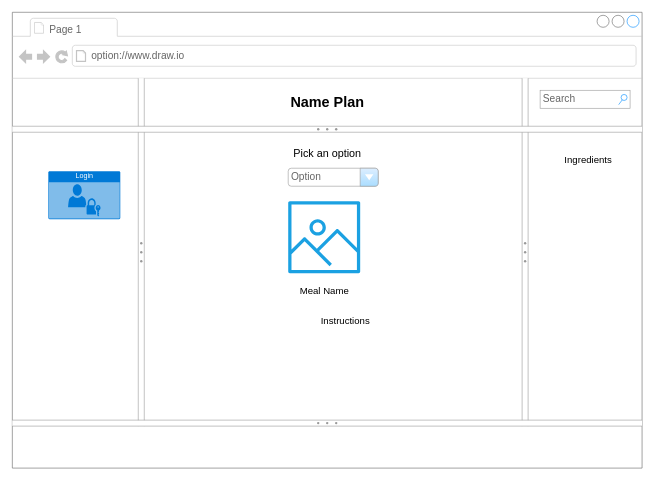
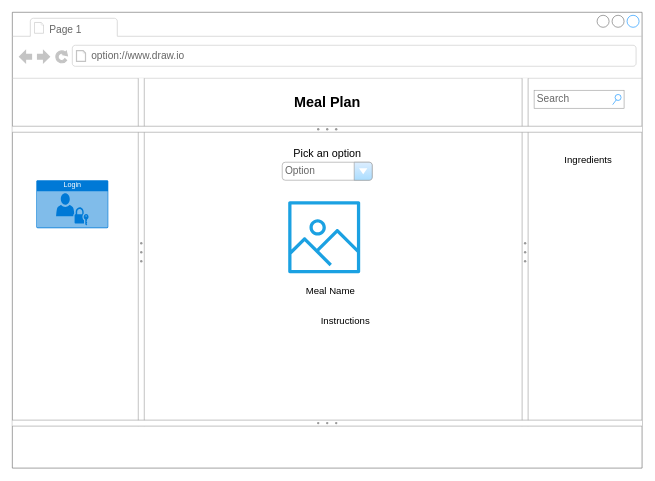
(585, 99) -> (579, 99)
(328, 102) -> (328, 102)
(333, 177) -> (327, 171)
(84, 195) -> (72, 204)
(324, 291) -> (330, 291)
